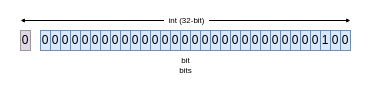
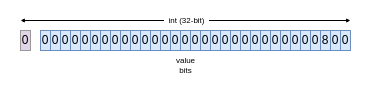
(326, 41) -> (326, 41)
(186, 66) -> (186, 66)
